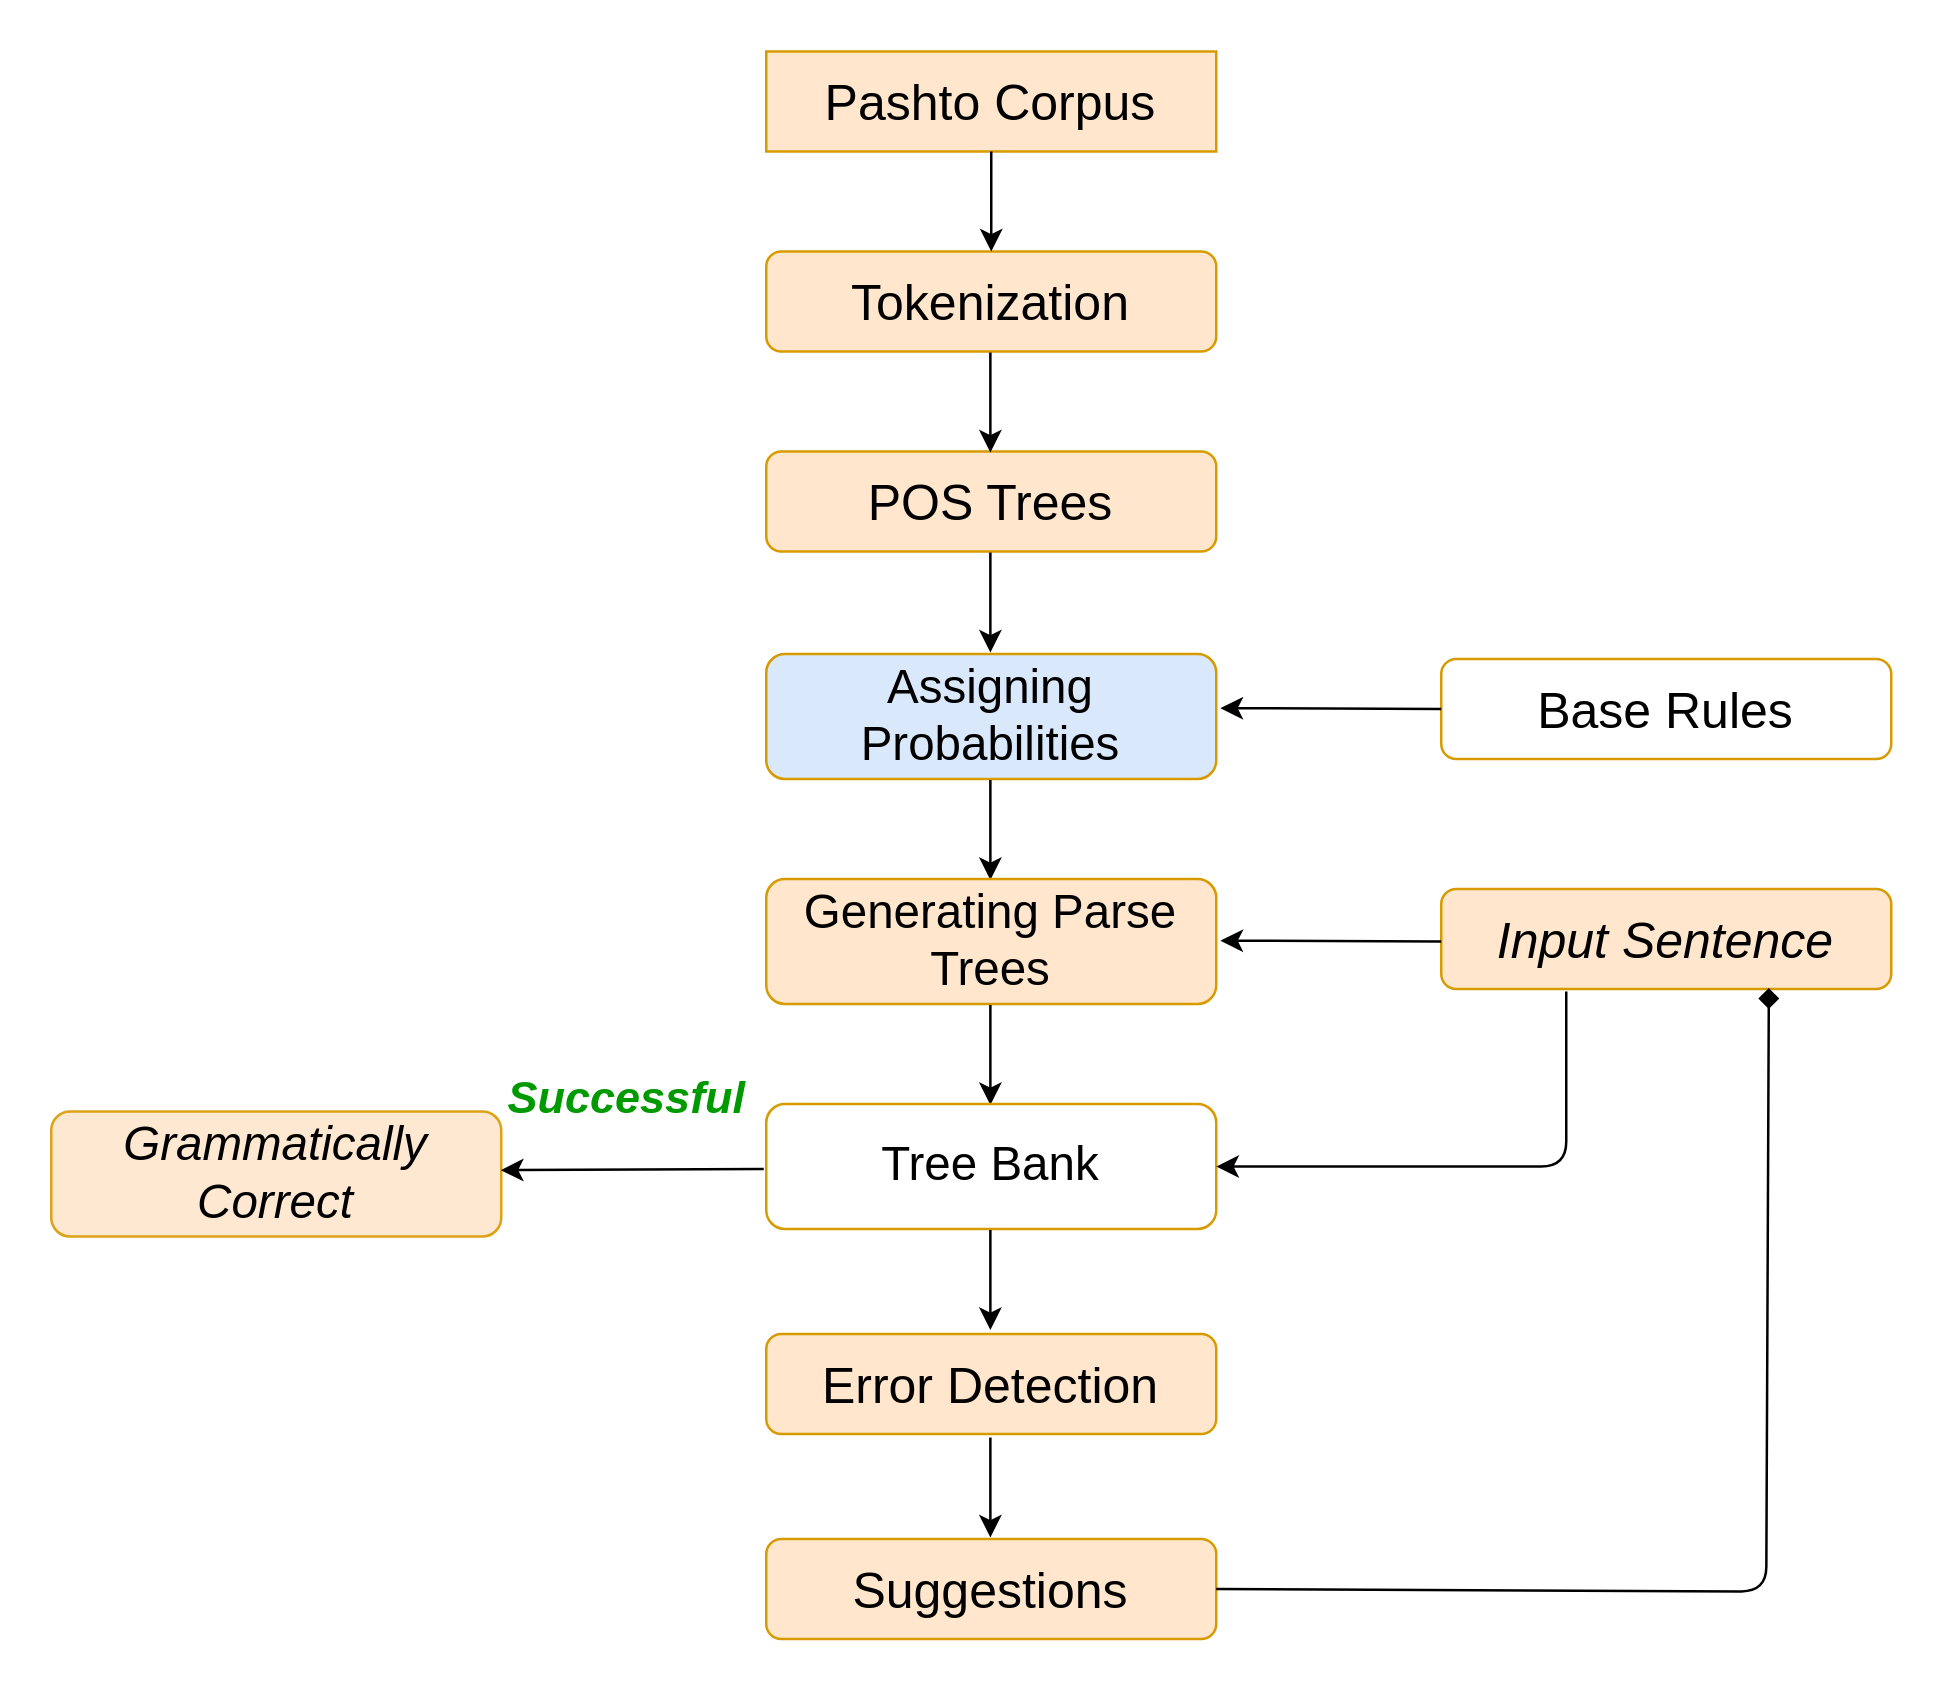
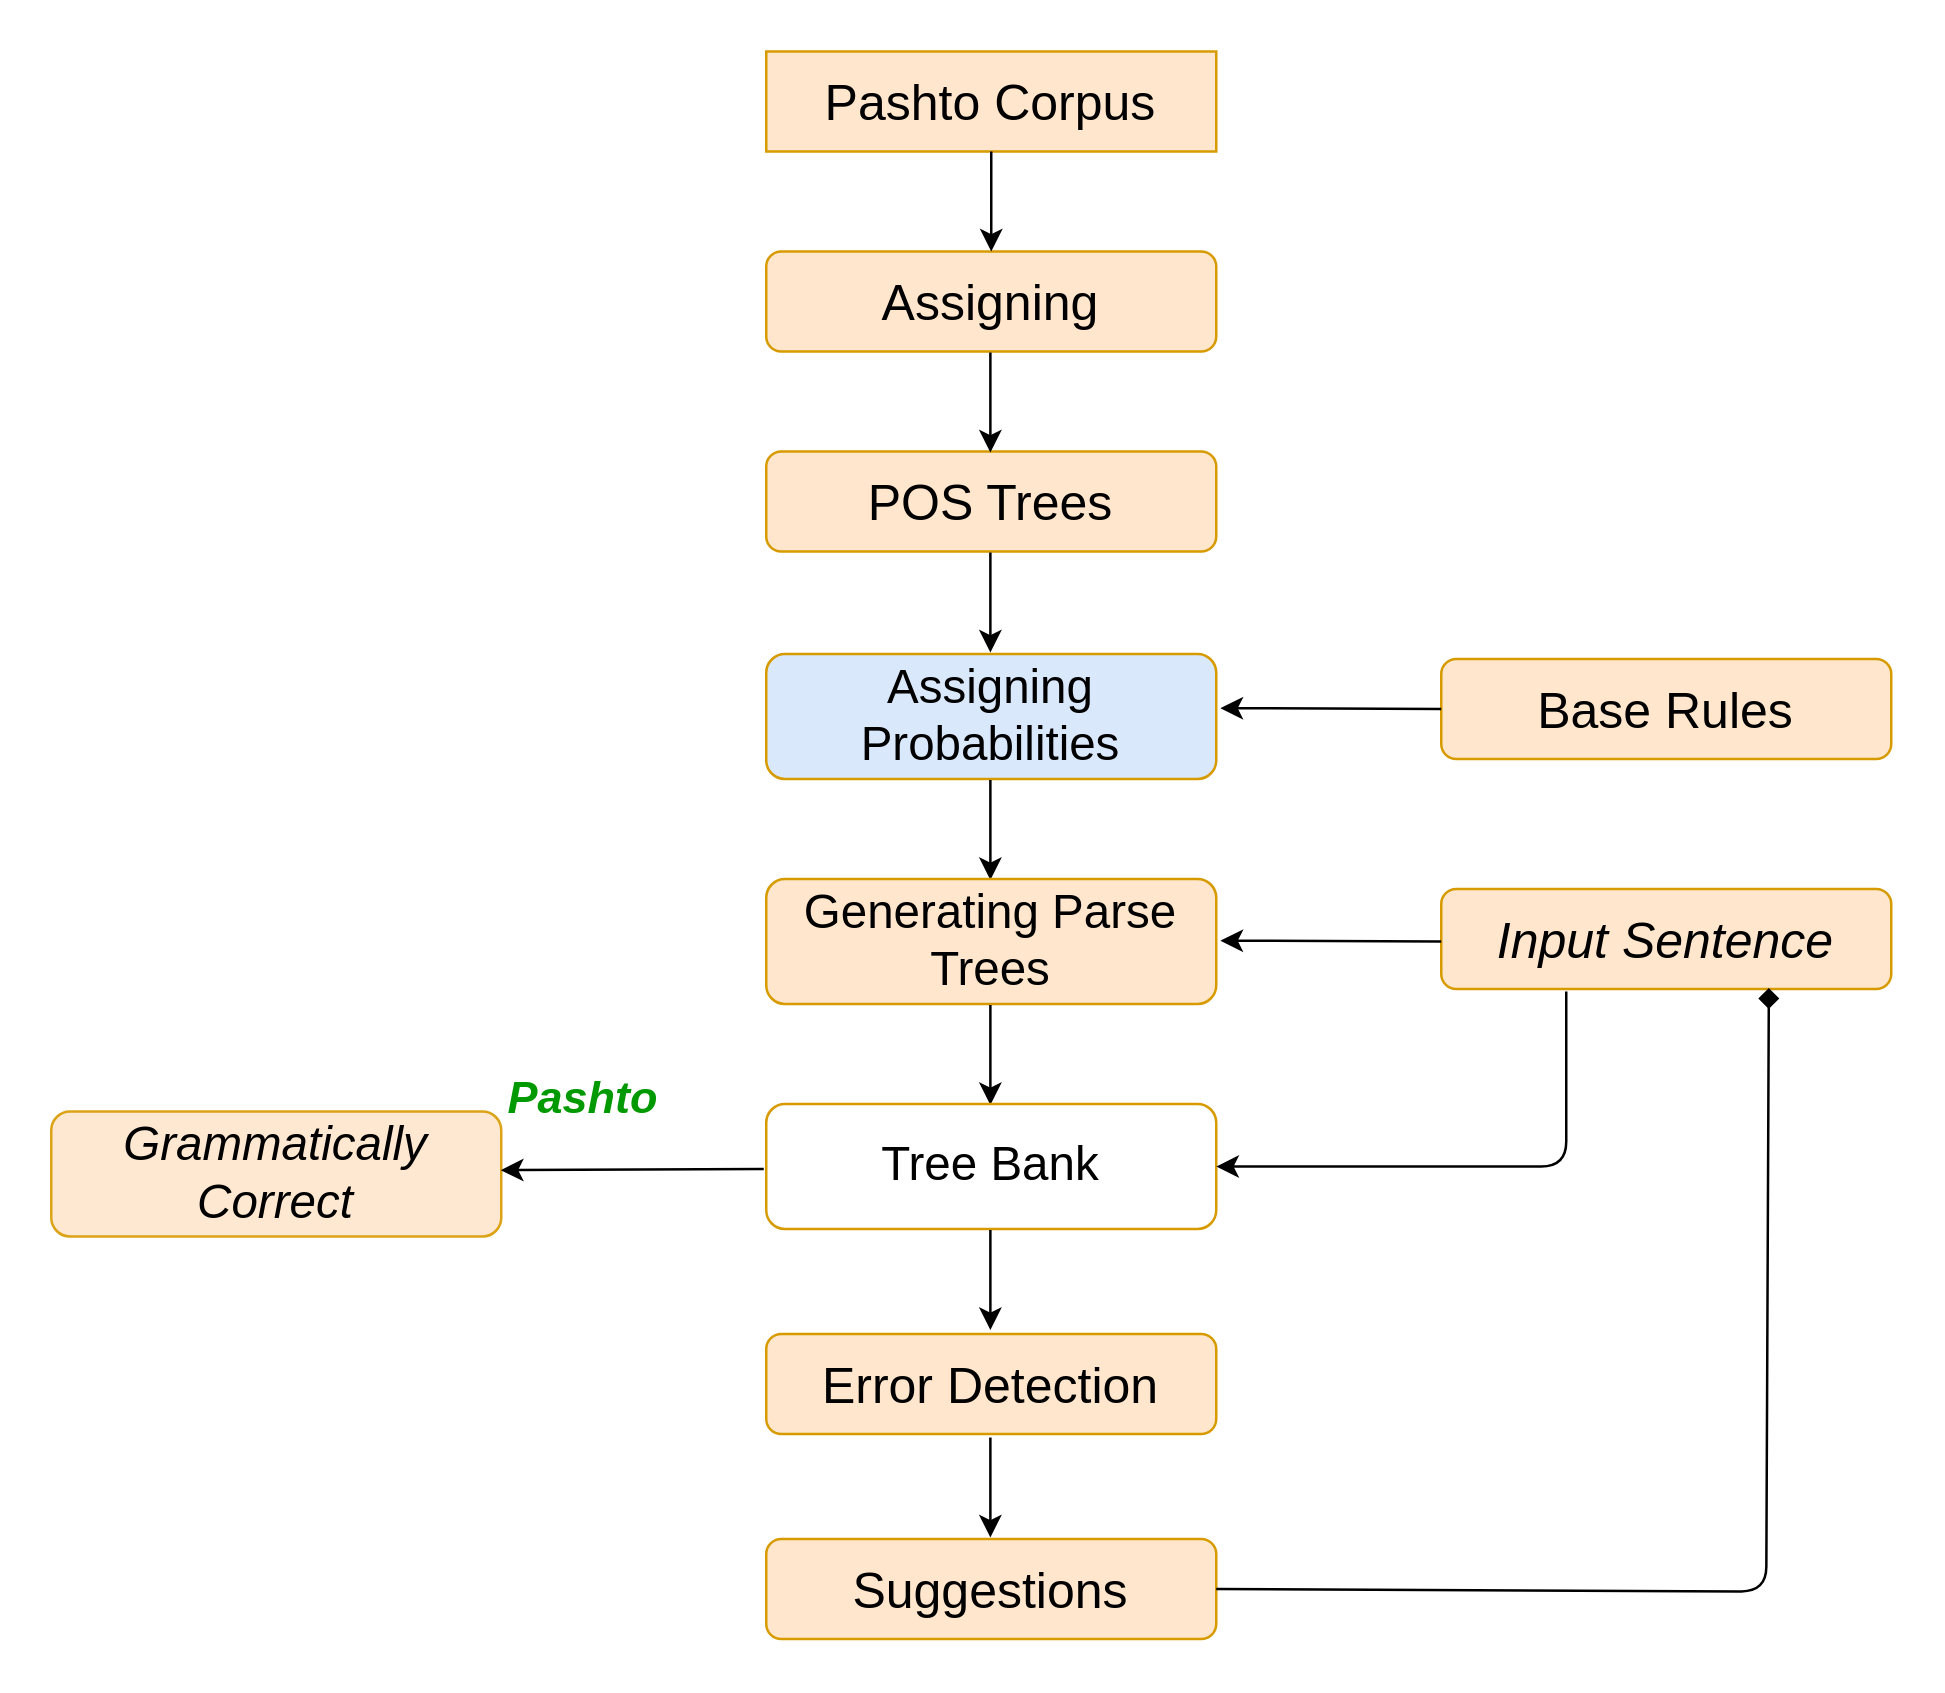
(991, 301) -> (991, 301)
(1666, 709) -> (1666, 709)
(589, 1092) -> (559, 1092)
